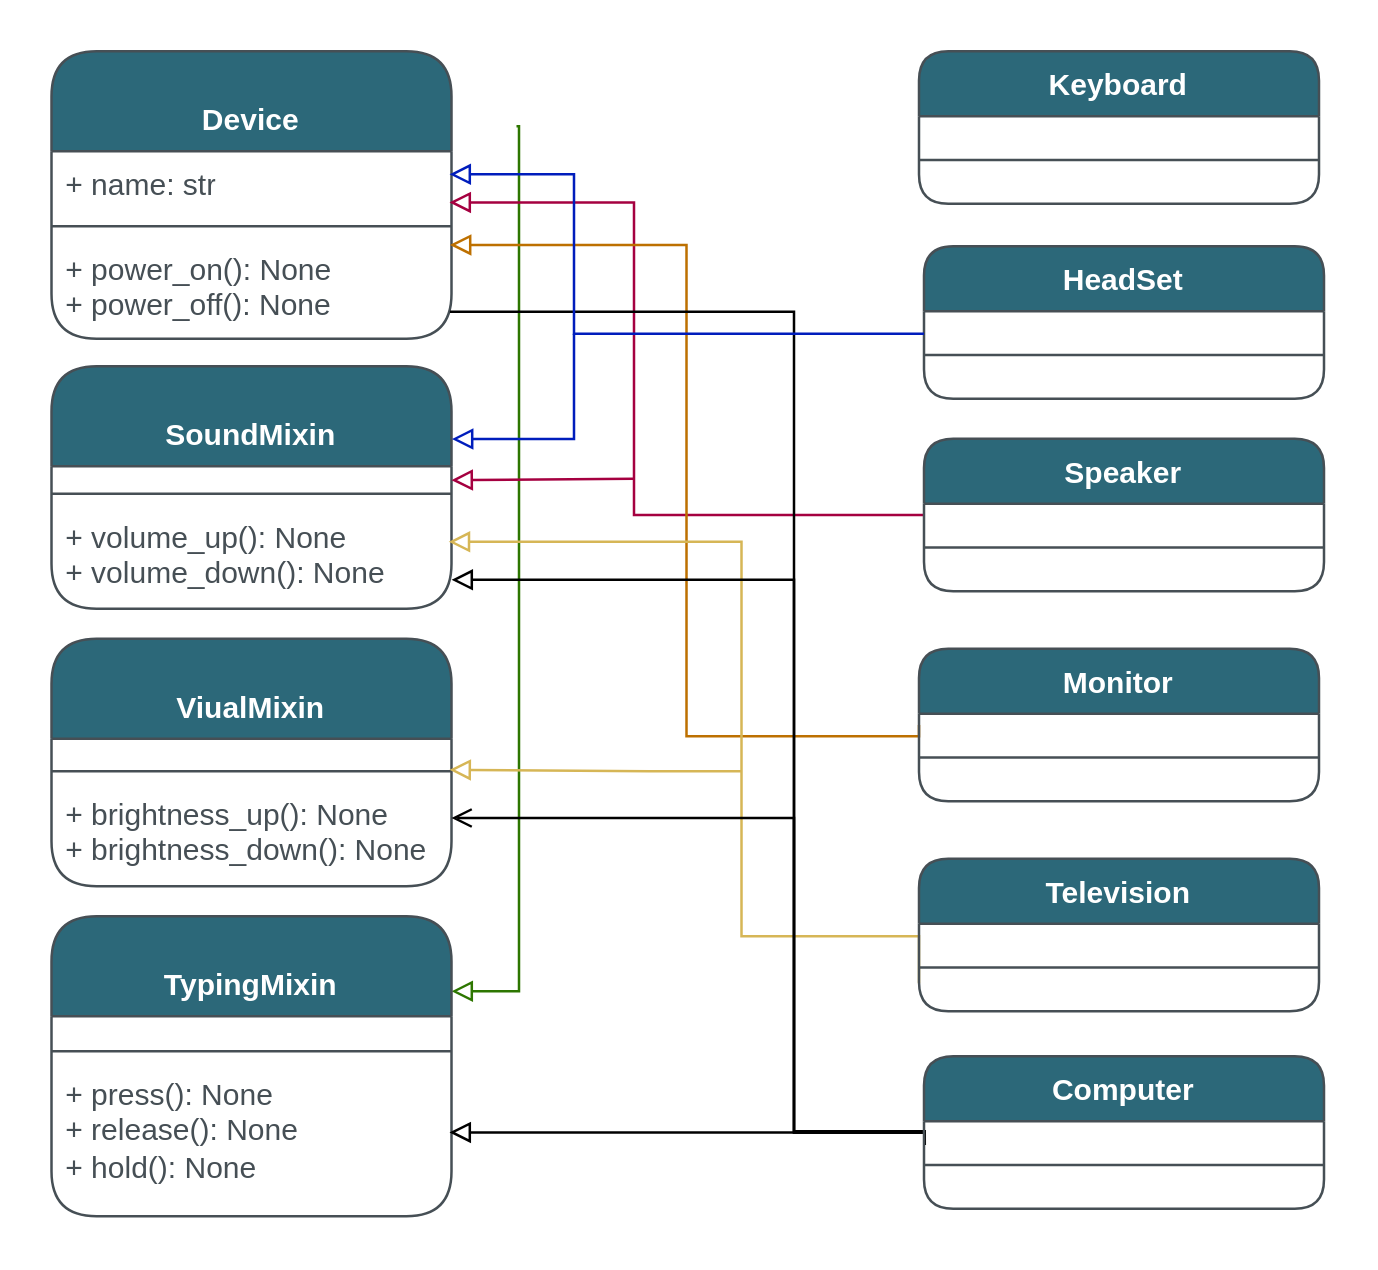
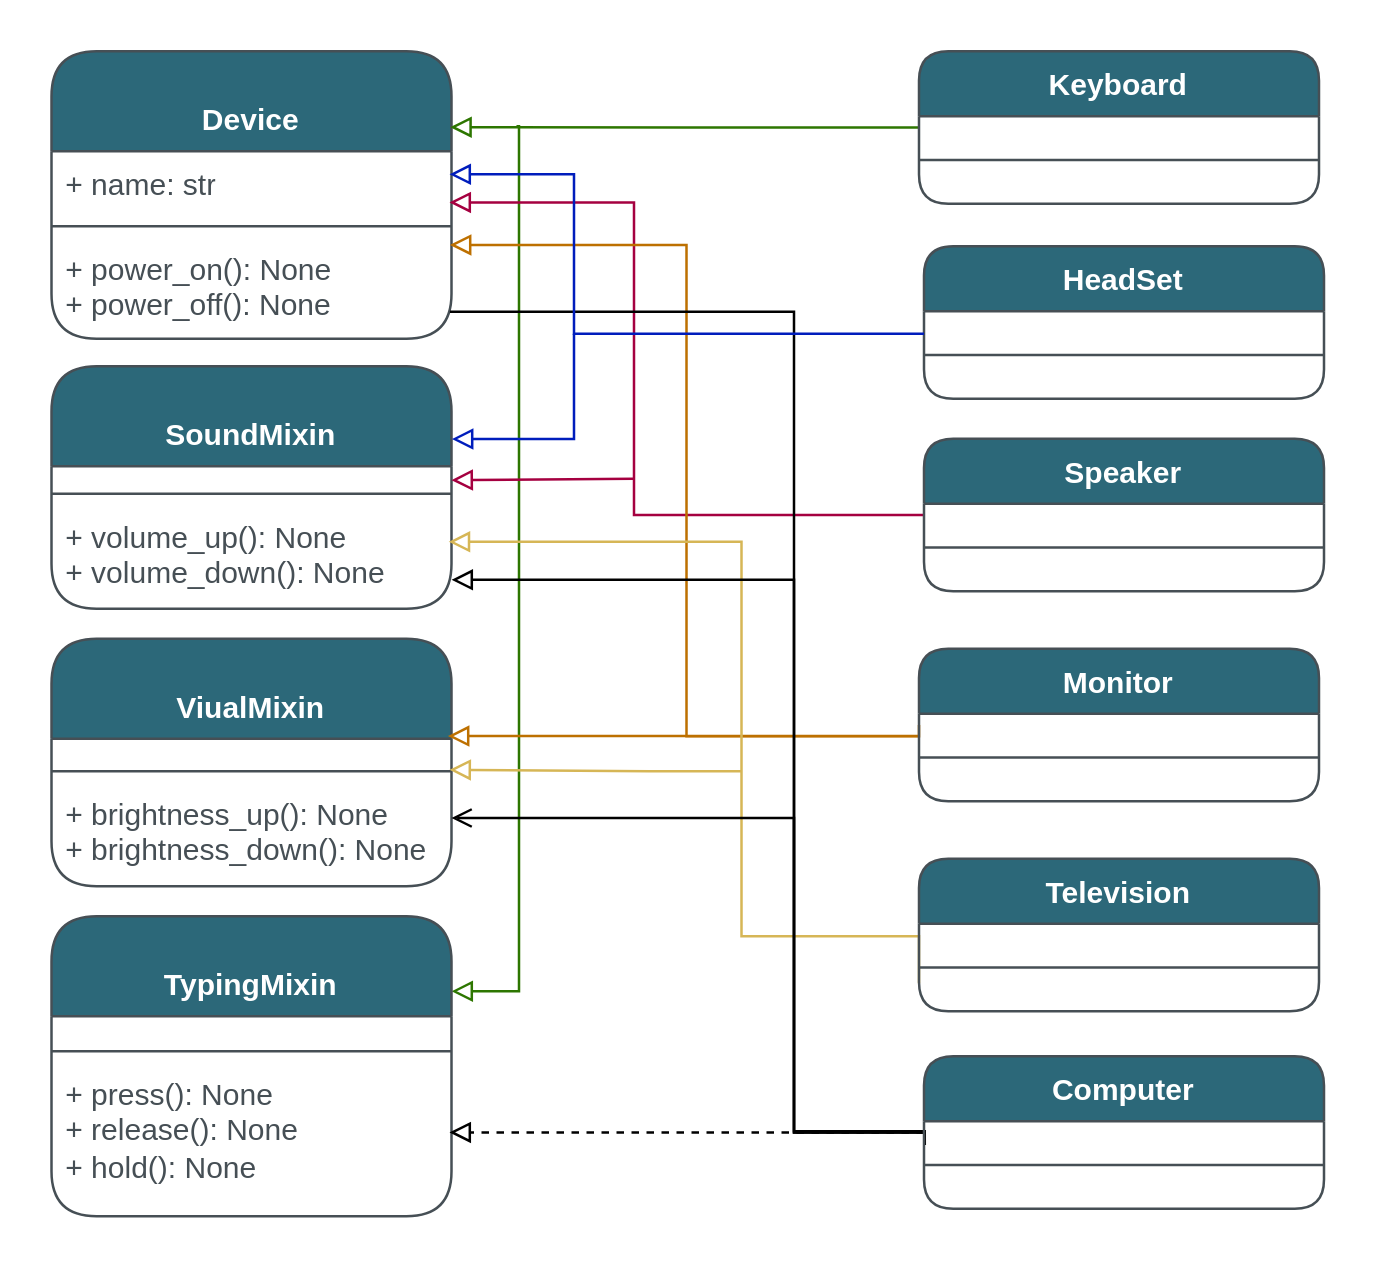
none -> (718, 128)
none -> (602, 736)
(630, 1132) -> (630, 1132)
